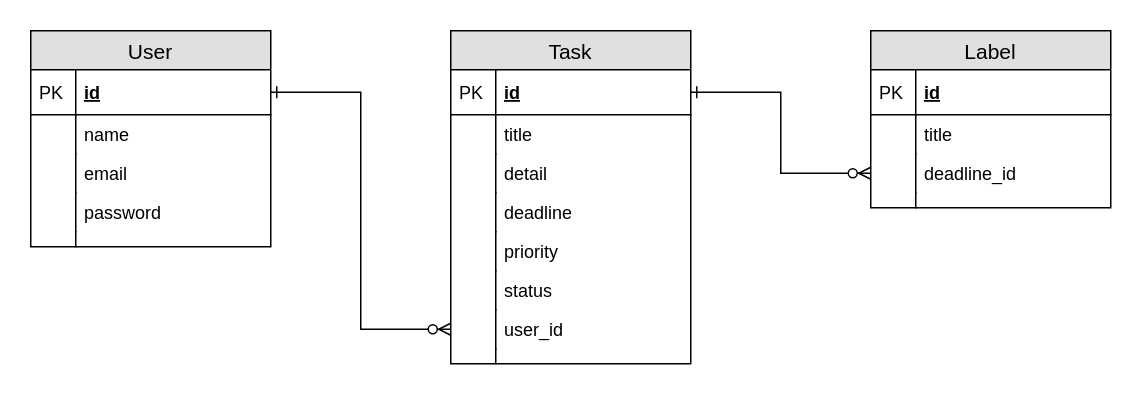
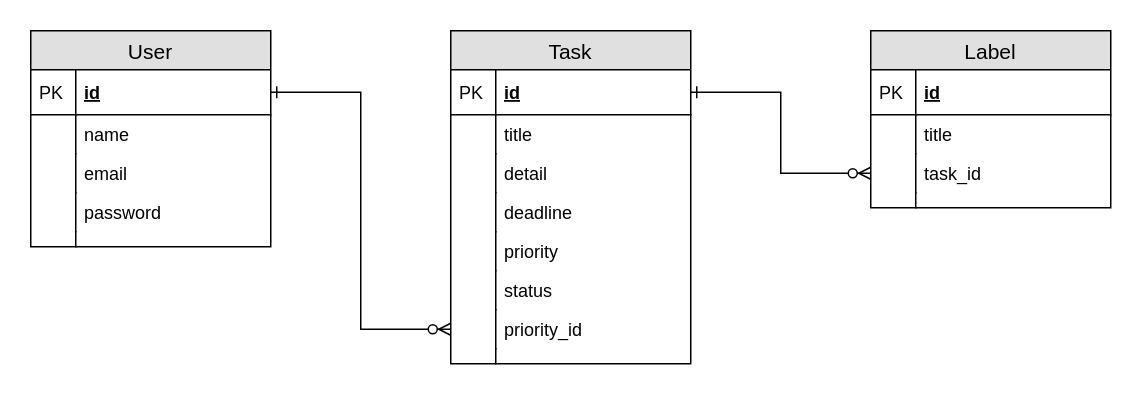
(972, 174) -> (957, 174)
(537, 330) -> (552, 330)
